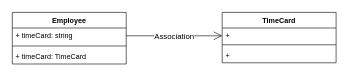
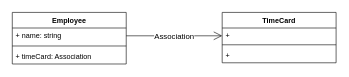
(47, 36) -> (40, 36)
(51, 56) -> (56, 56)
